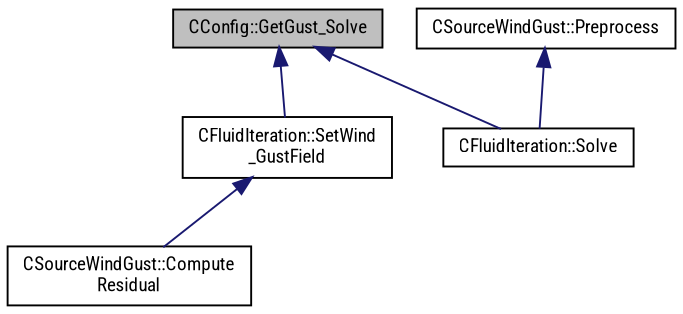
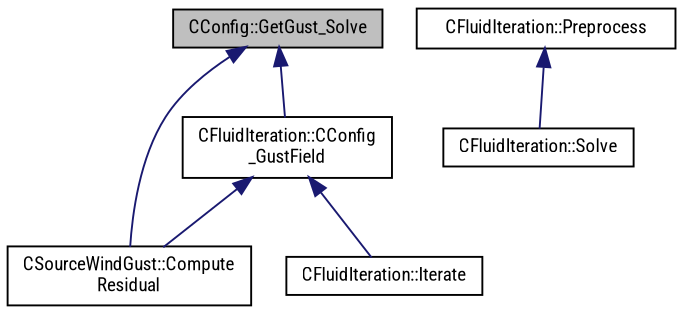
(546, 29) -> (546, 29)
(417, 92) -> (154, 138)
(287, 147) -> (287, 147)
none -> (384, 276)
